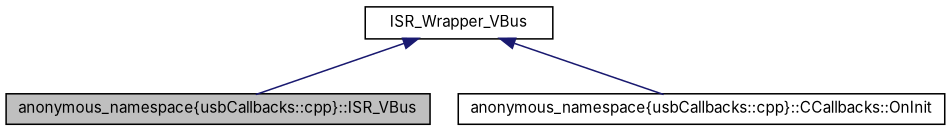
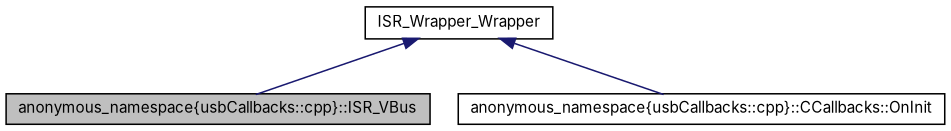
(459, 23) -> (459, 23)
